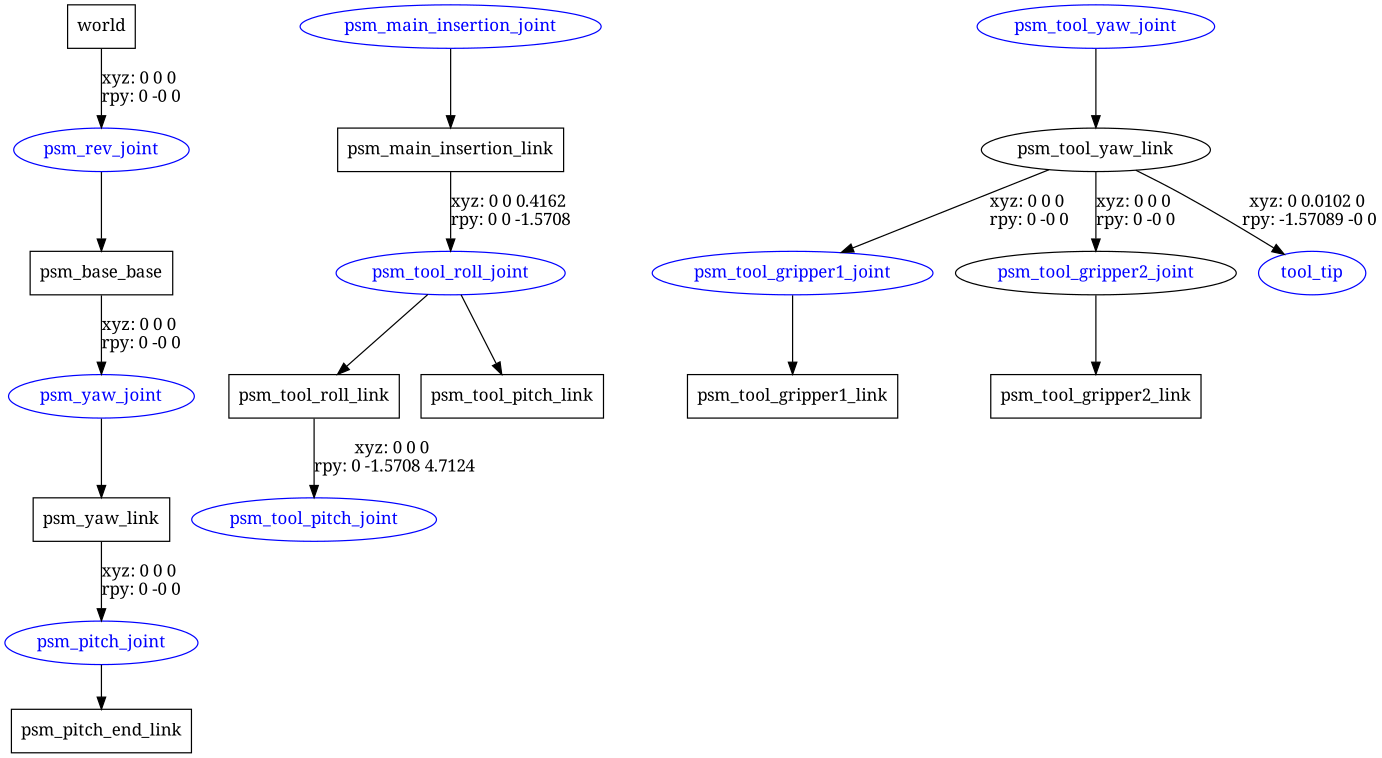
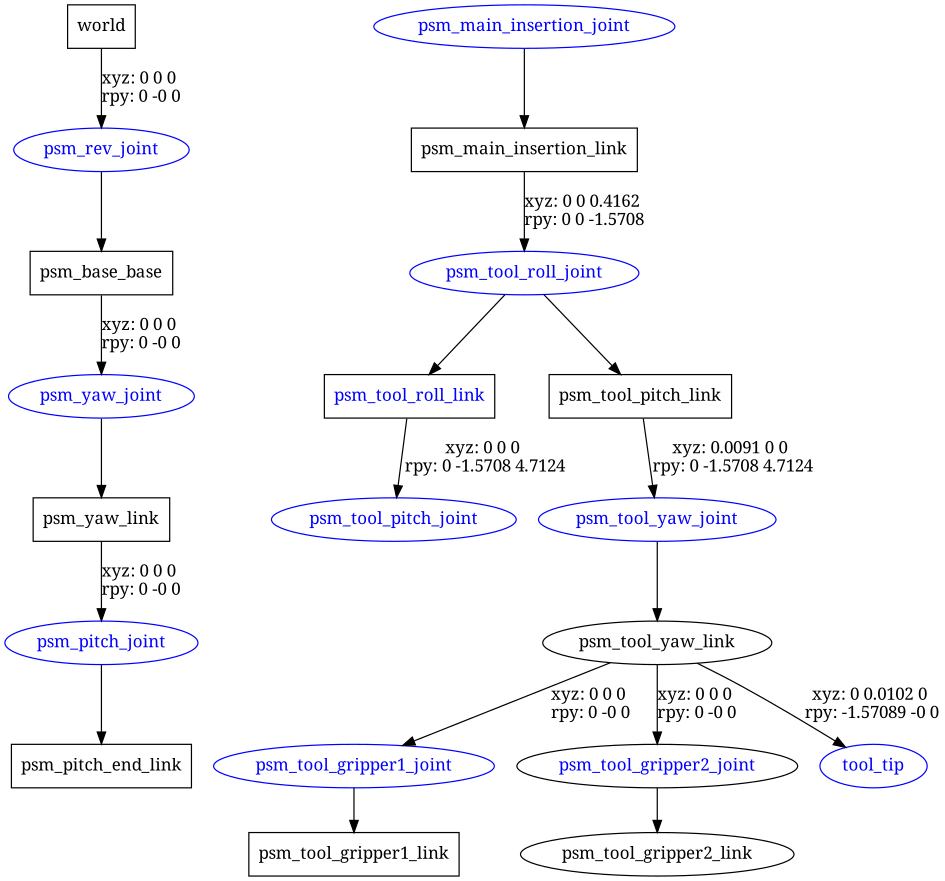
(314, 396) -> (410, 396)
(1096, 396) -> (657, 854)
none -> (648, 452)
